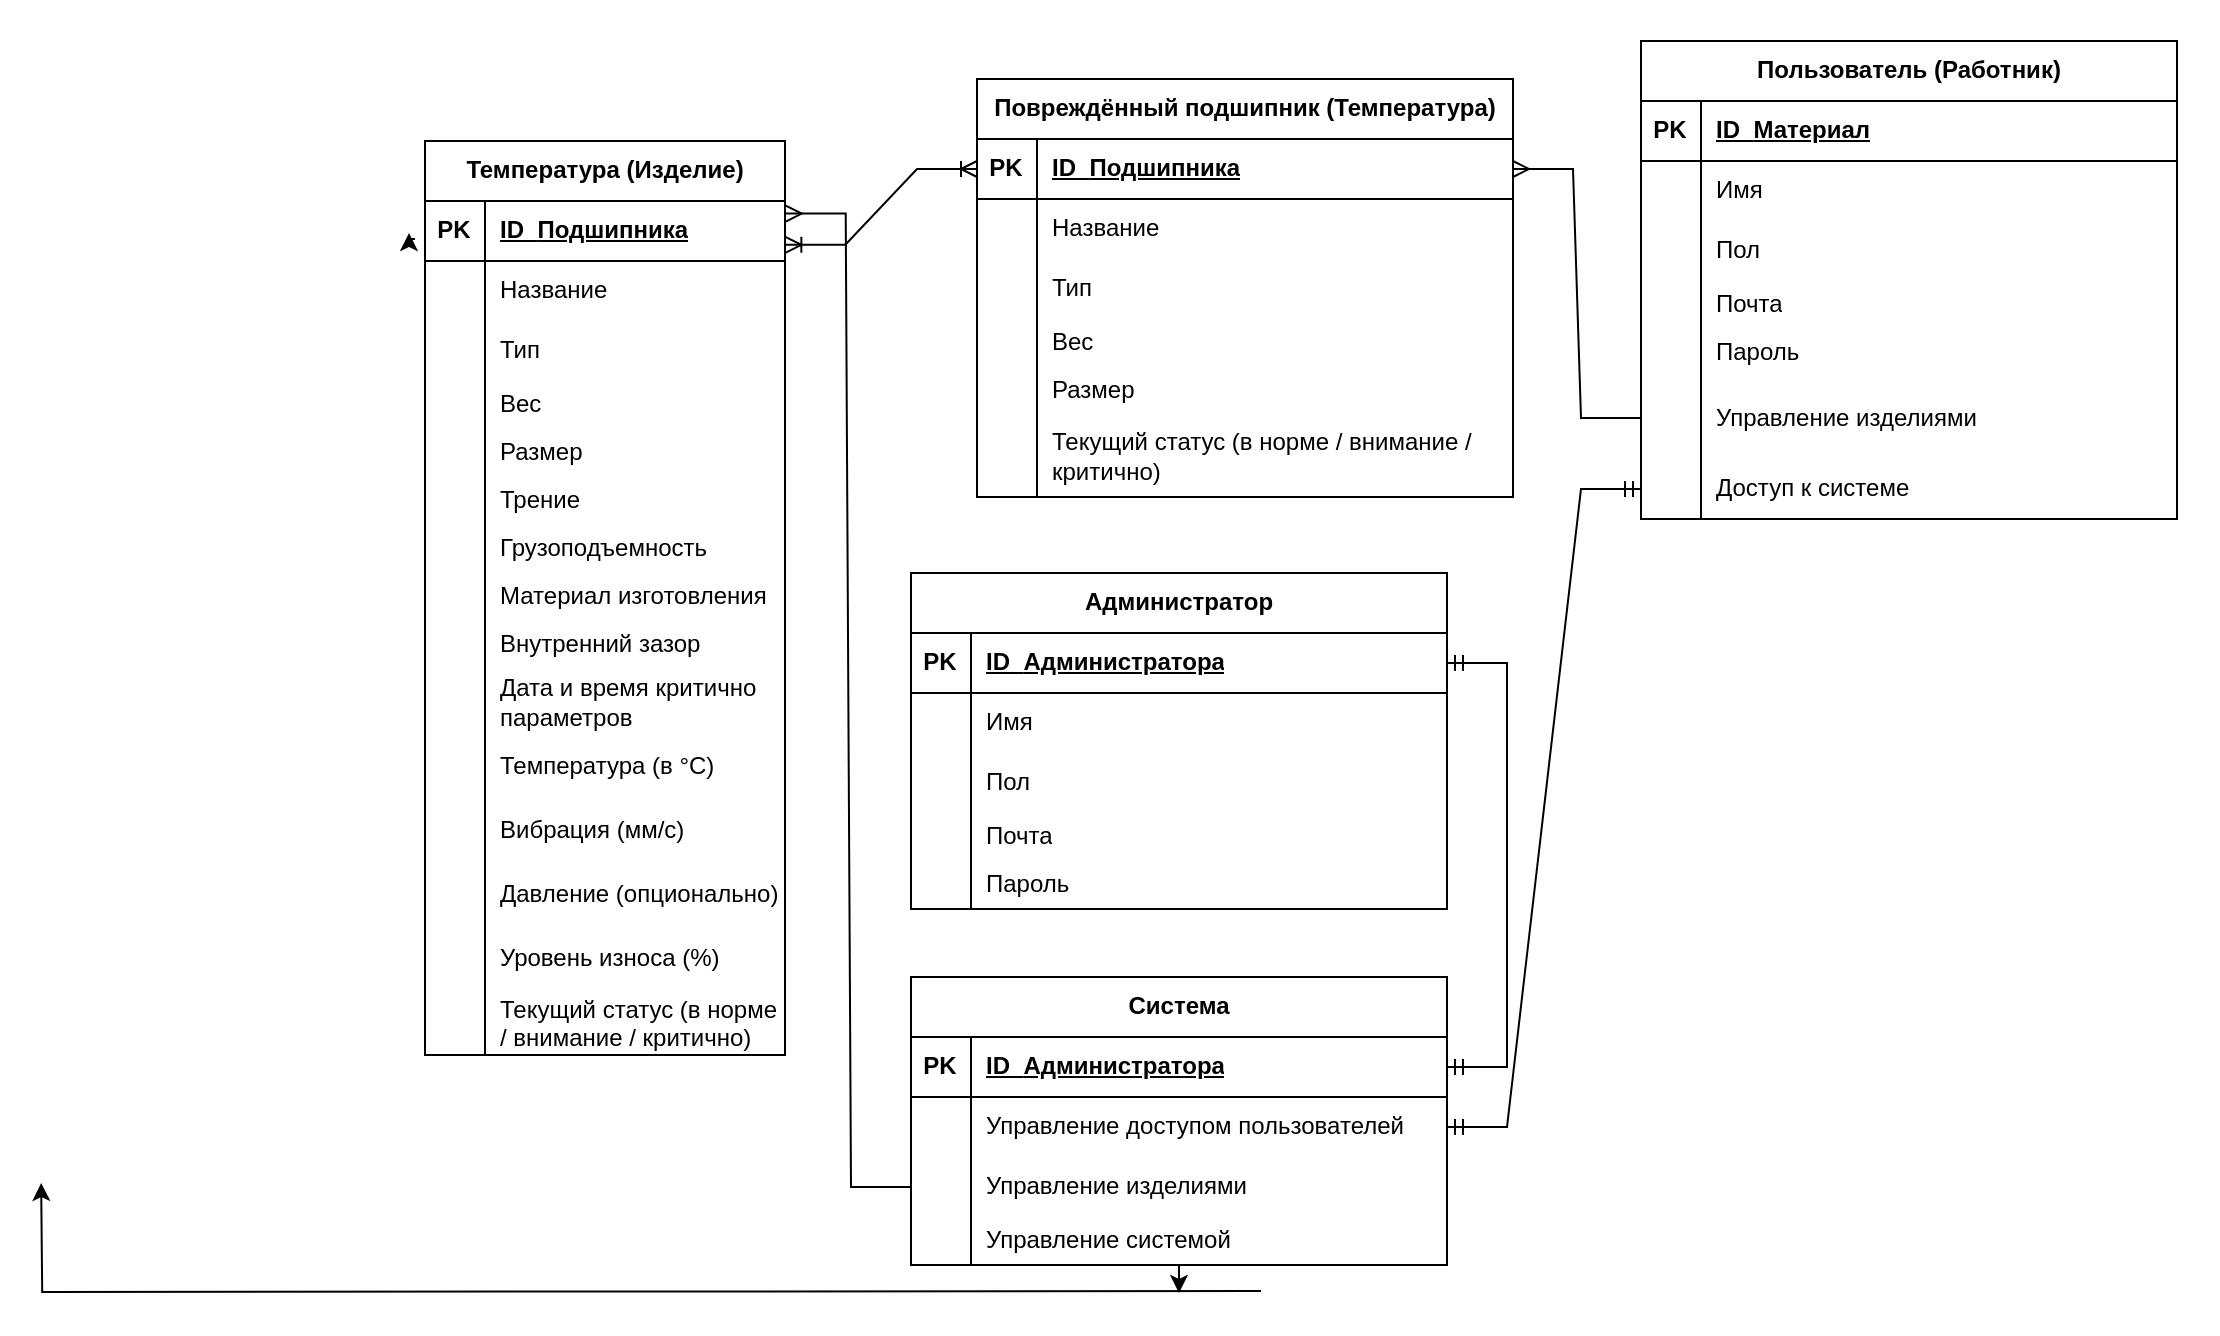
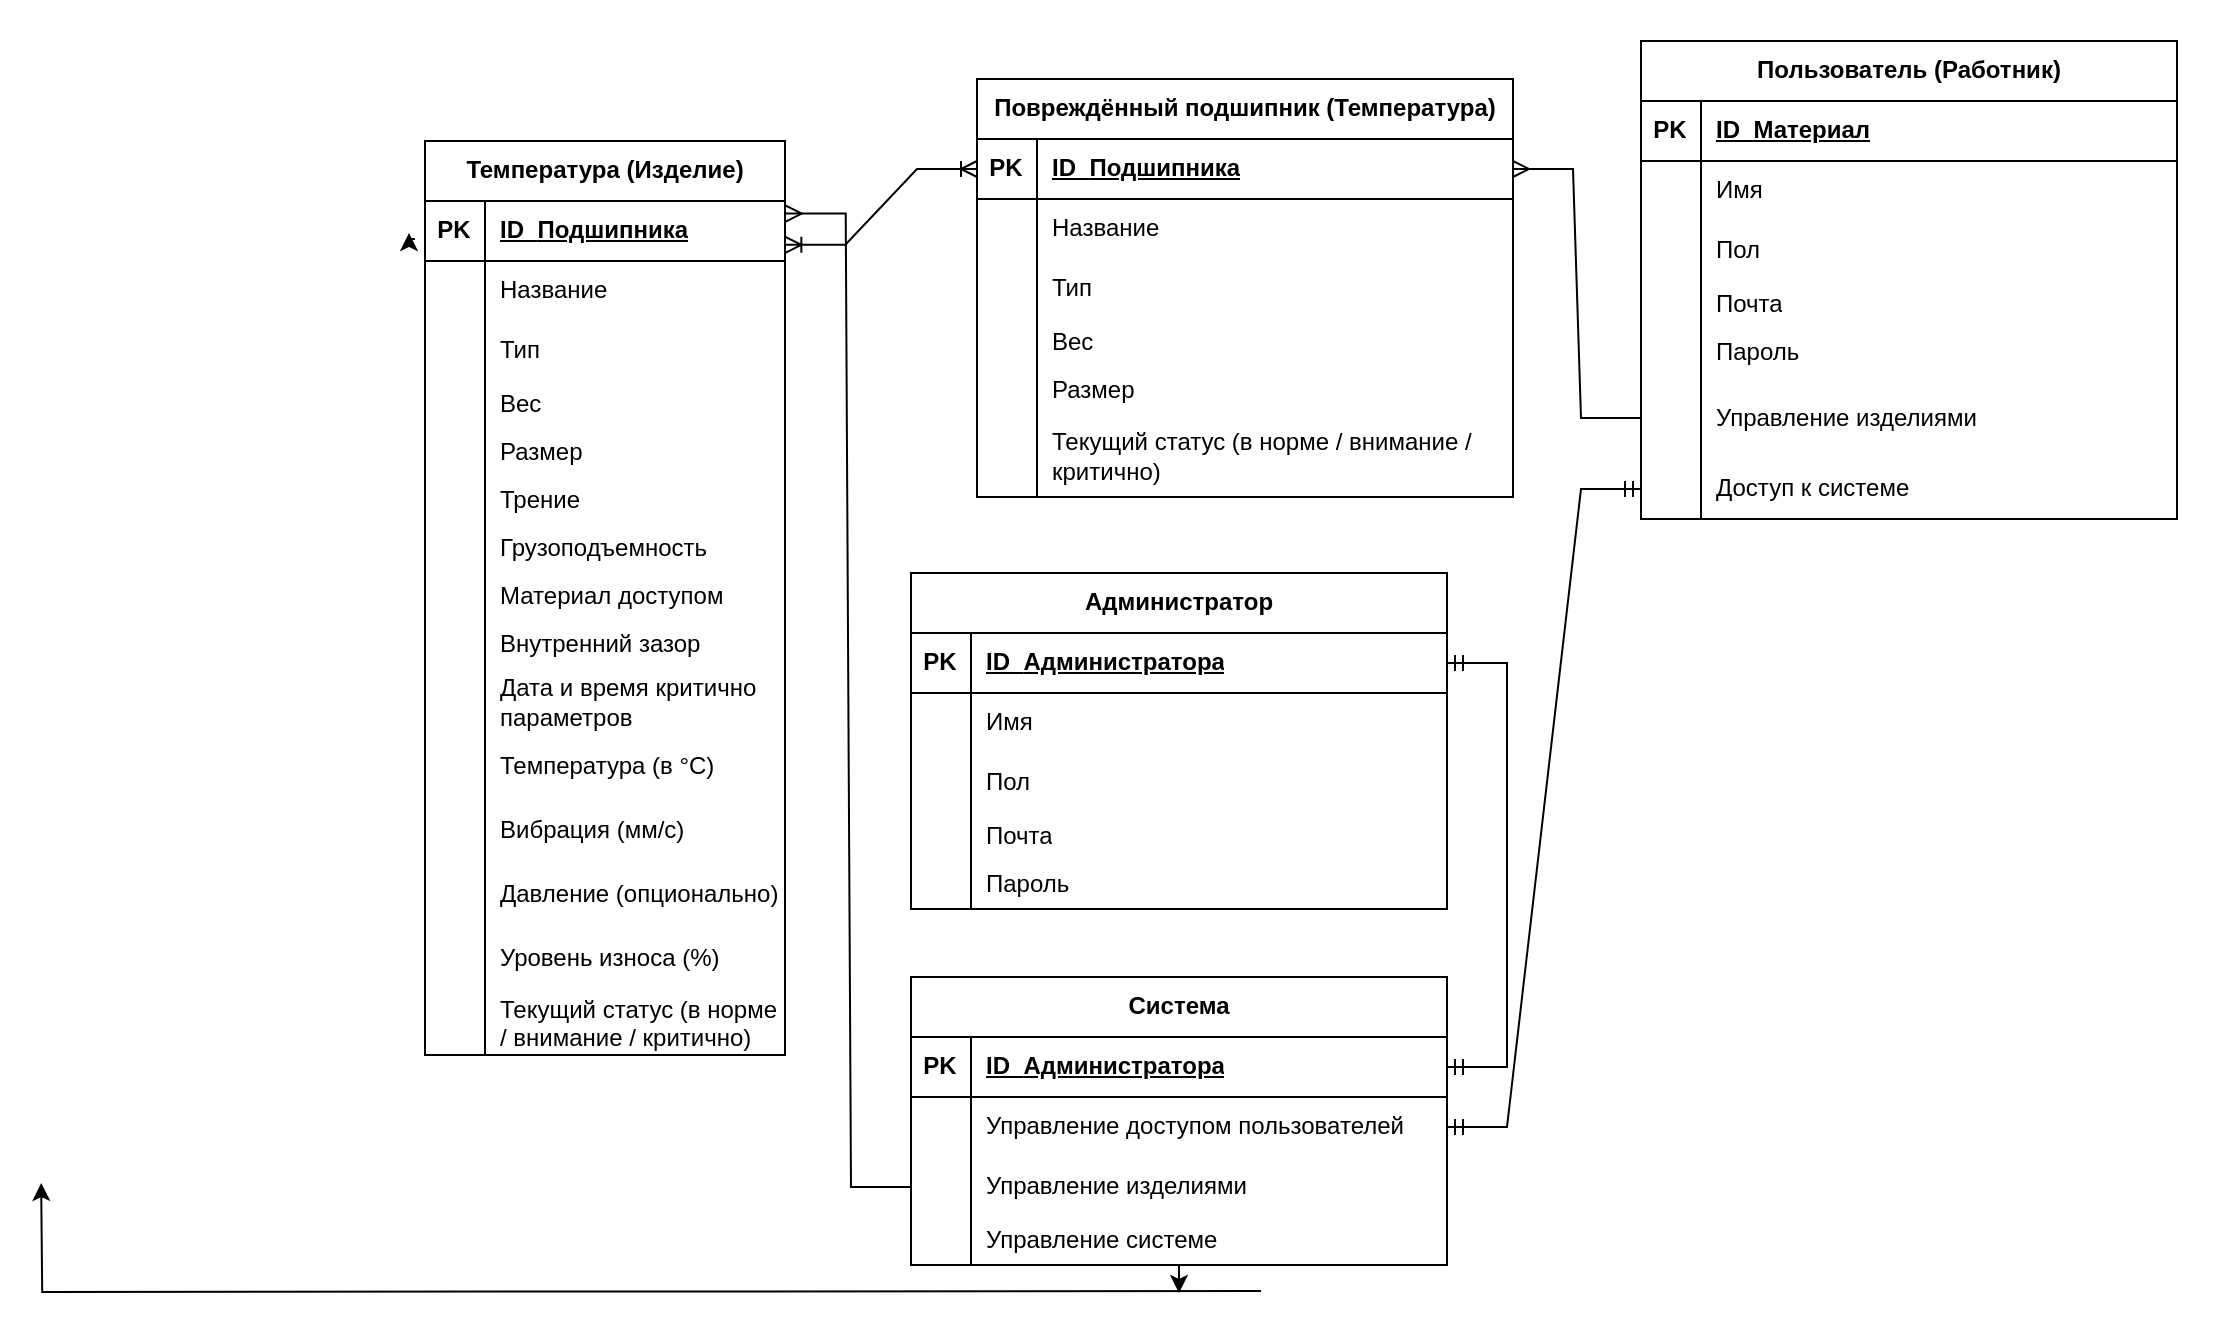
(639, 597) -> (612, 597)
(1112, 1241) -> (1105, 1241)
